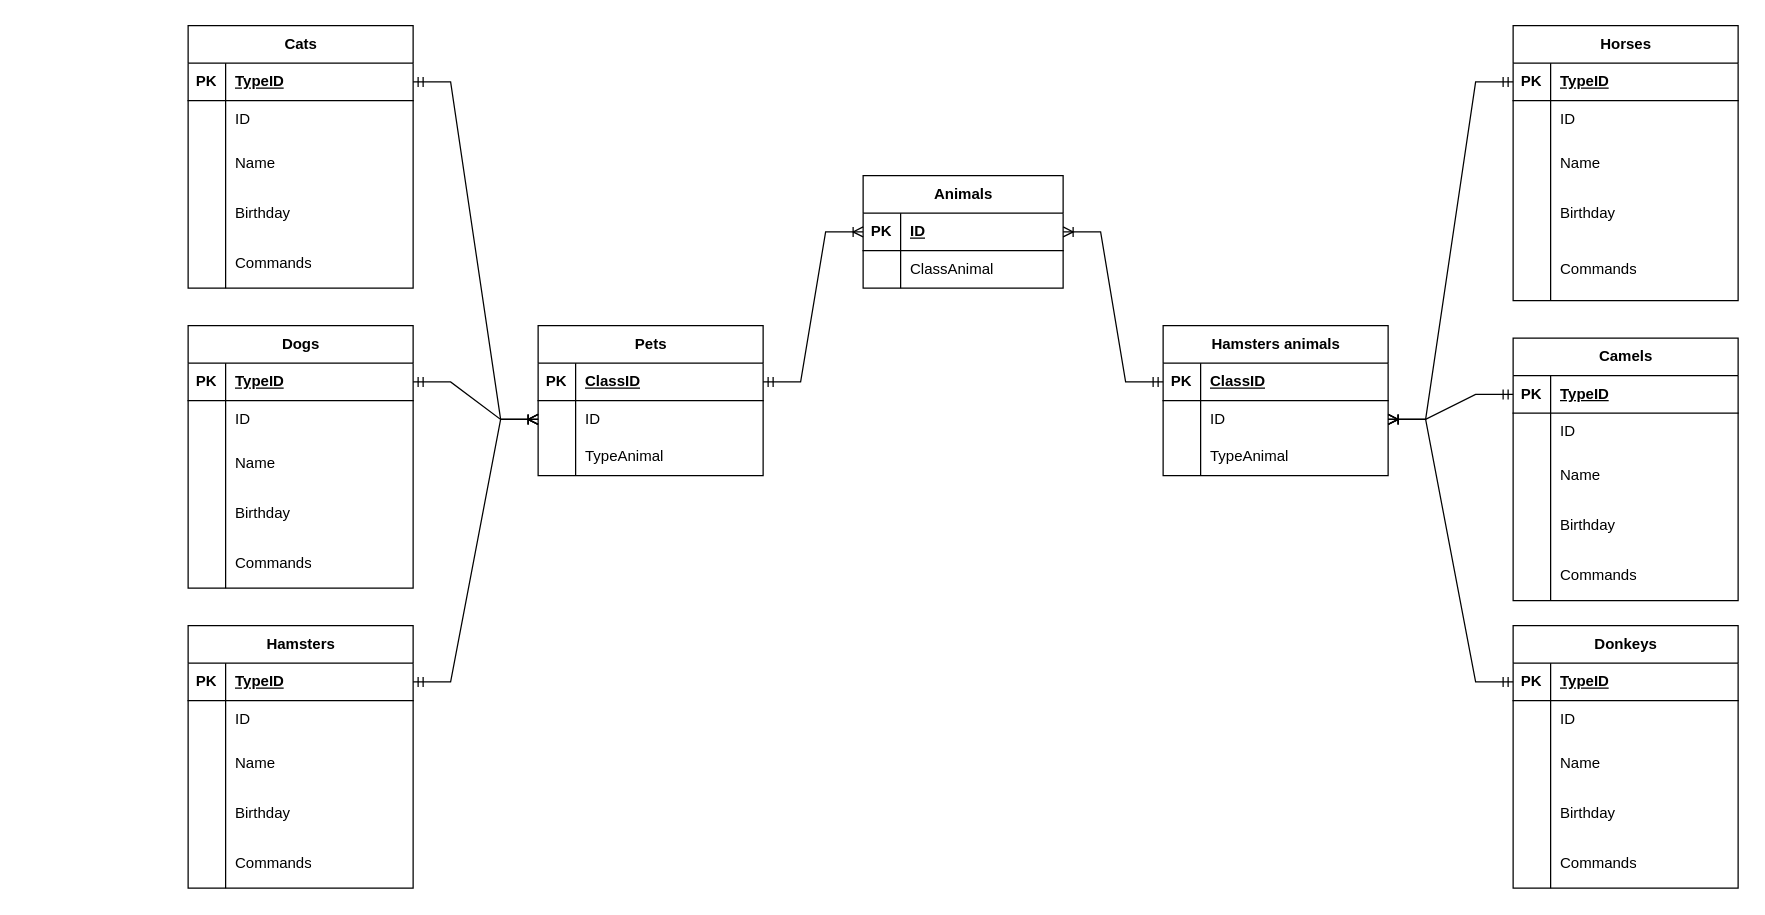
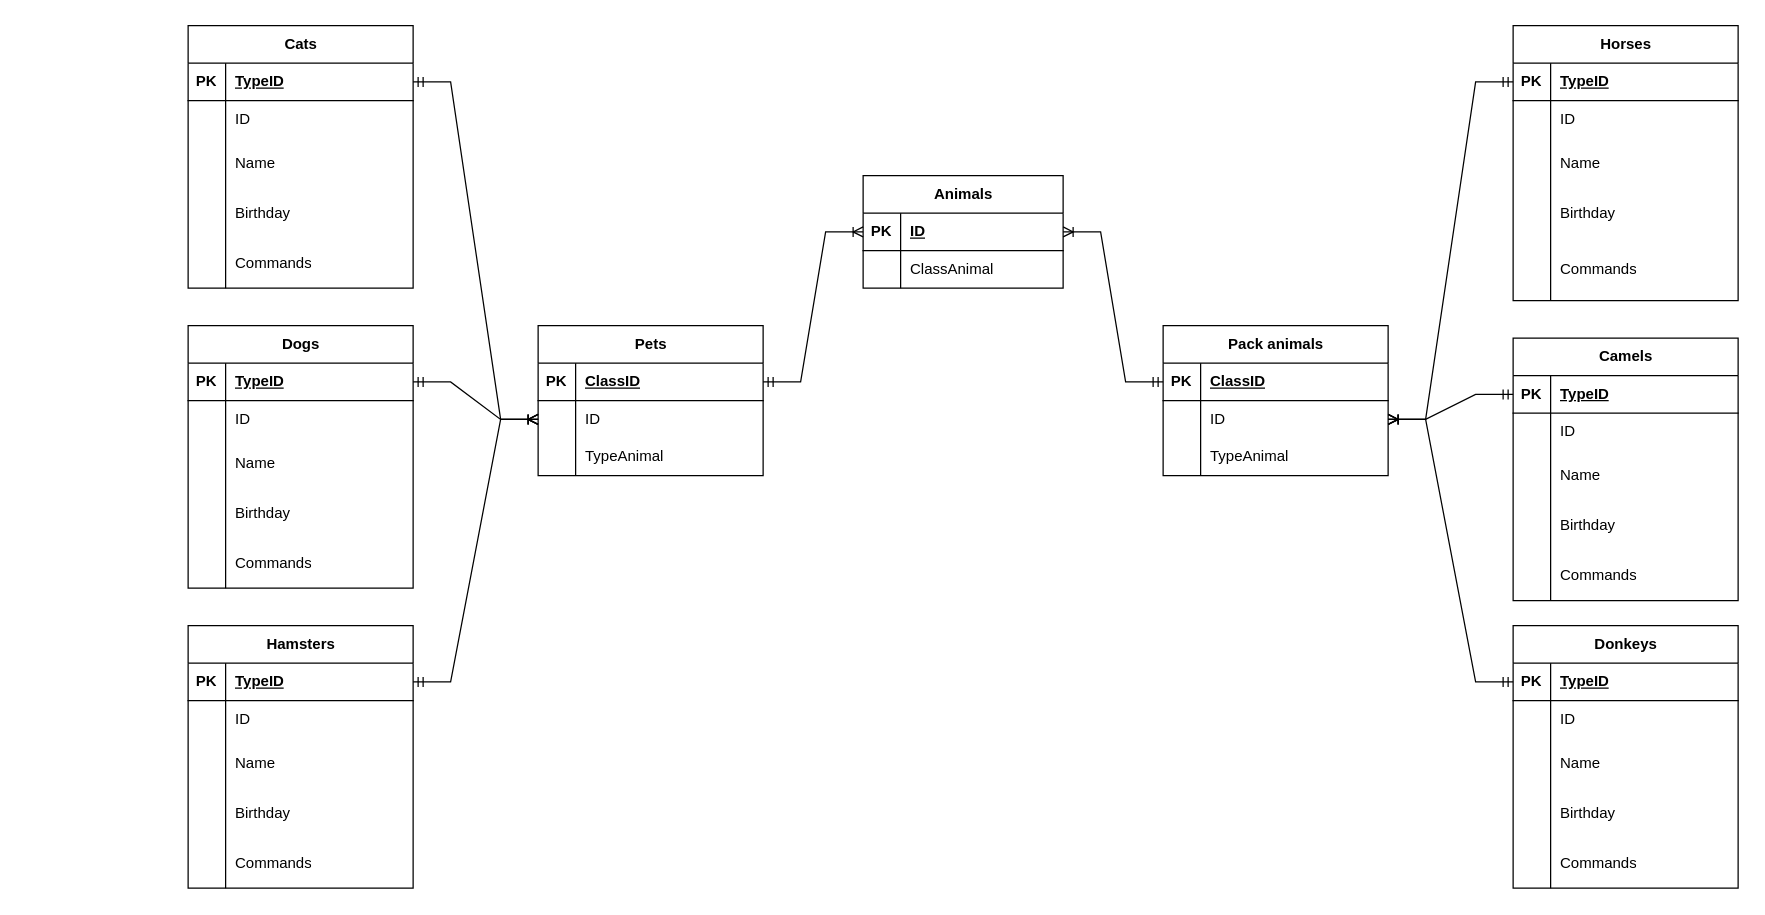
(1276, 344) -> (1276, 344)
